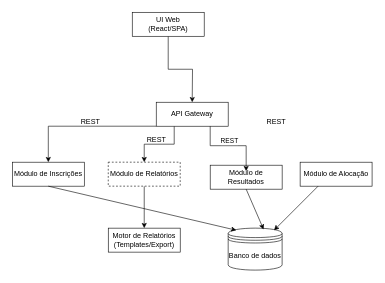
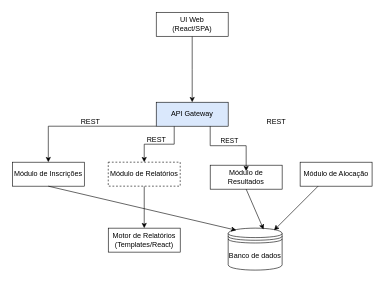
(168, 24) -> (192, 24)
(192, 114) -> (192, 114)
(144, 240) -> (144, 240)
